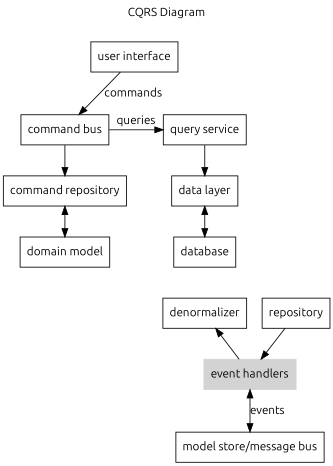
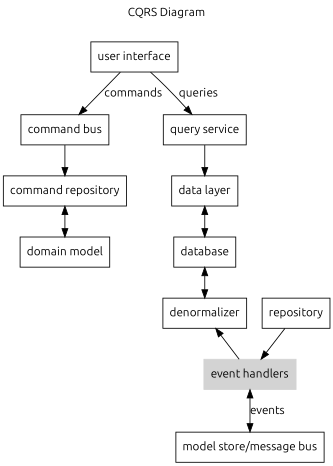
(132, 130) -> (169, 90)
none -> (205, 283)
